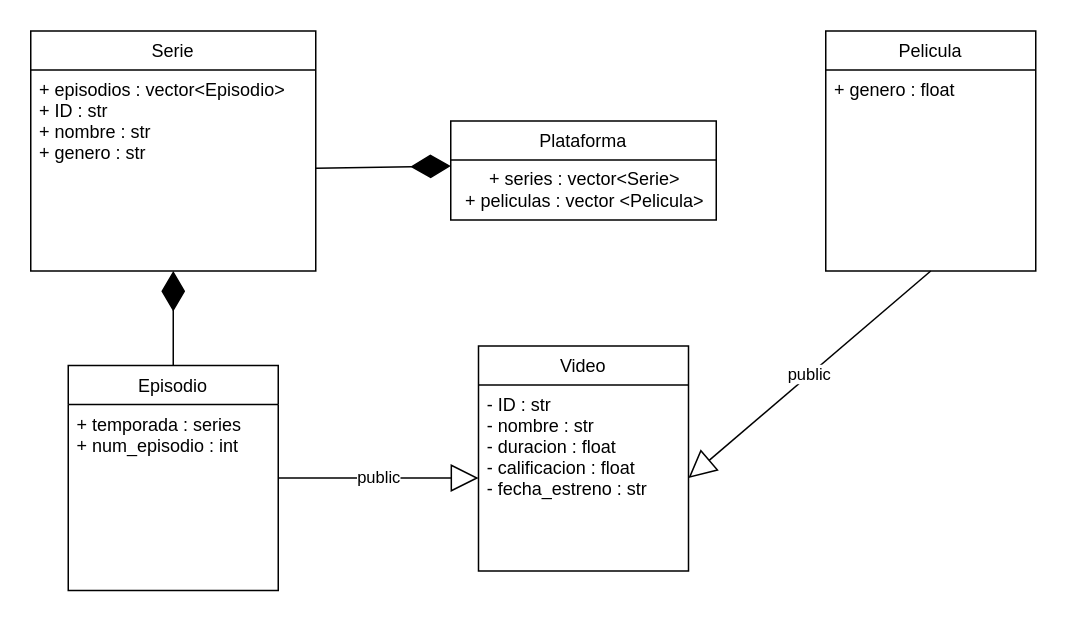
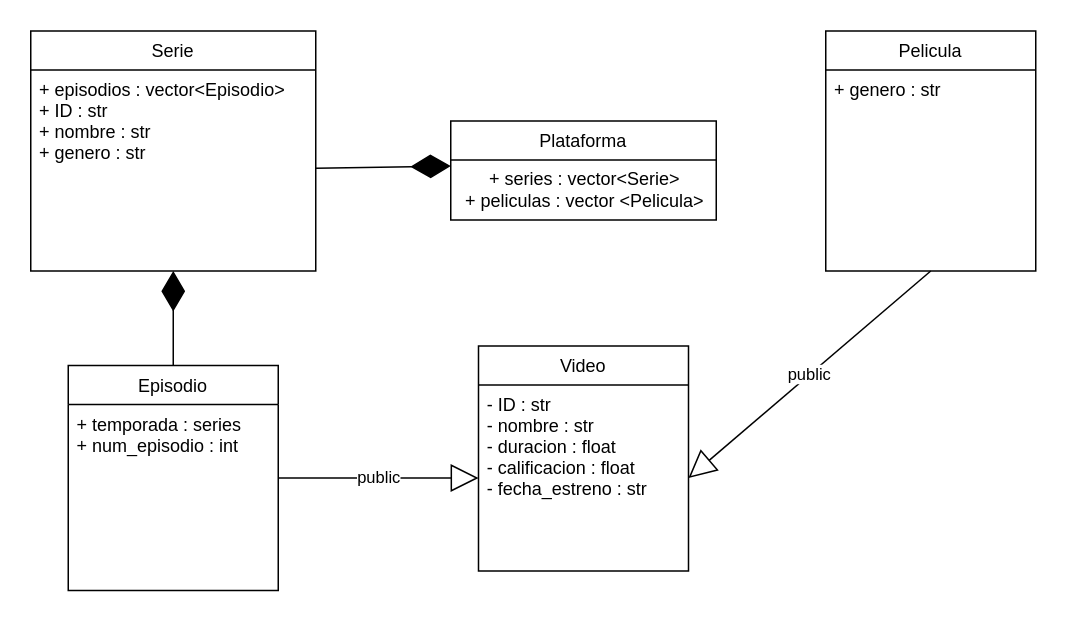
(903, 90) -> (895, 90)
